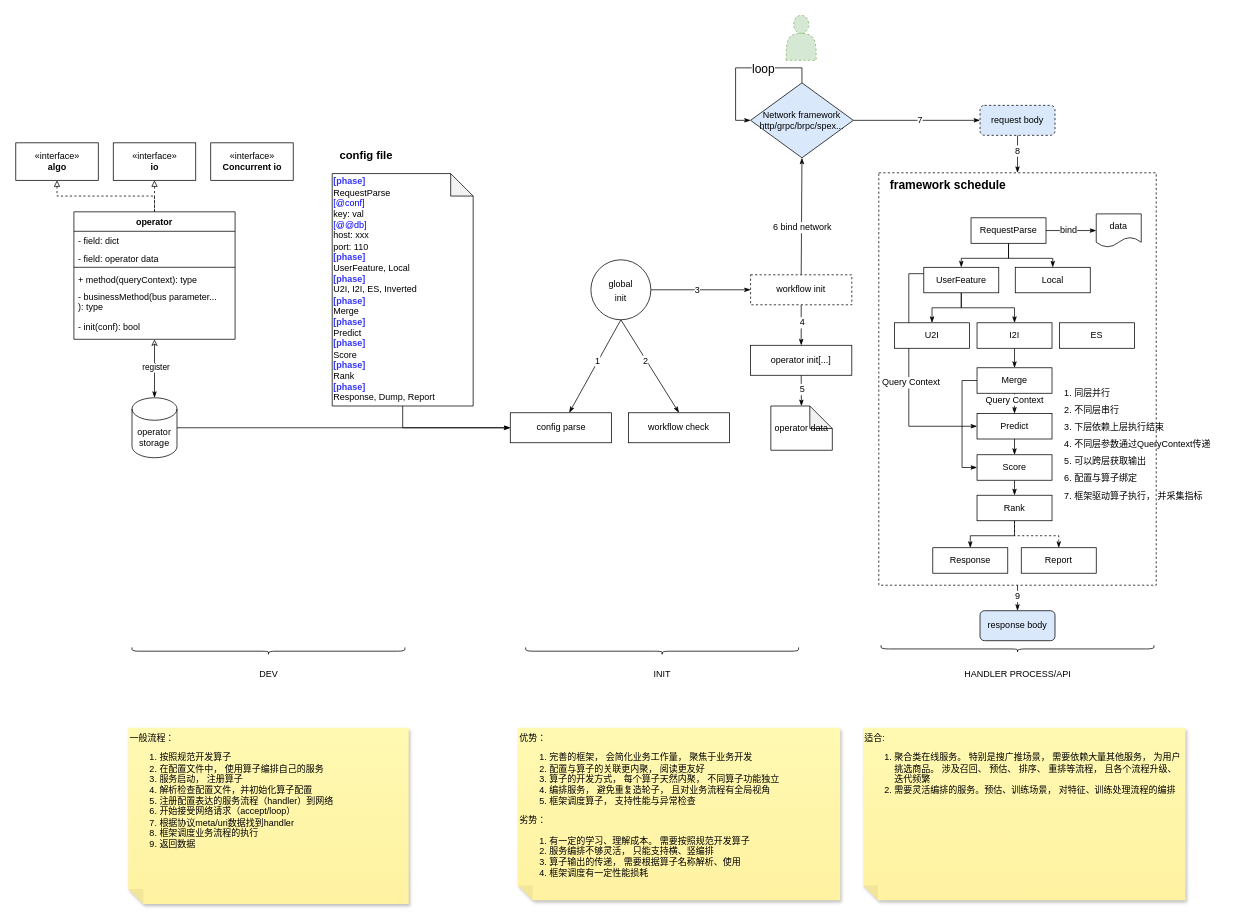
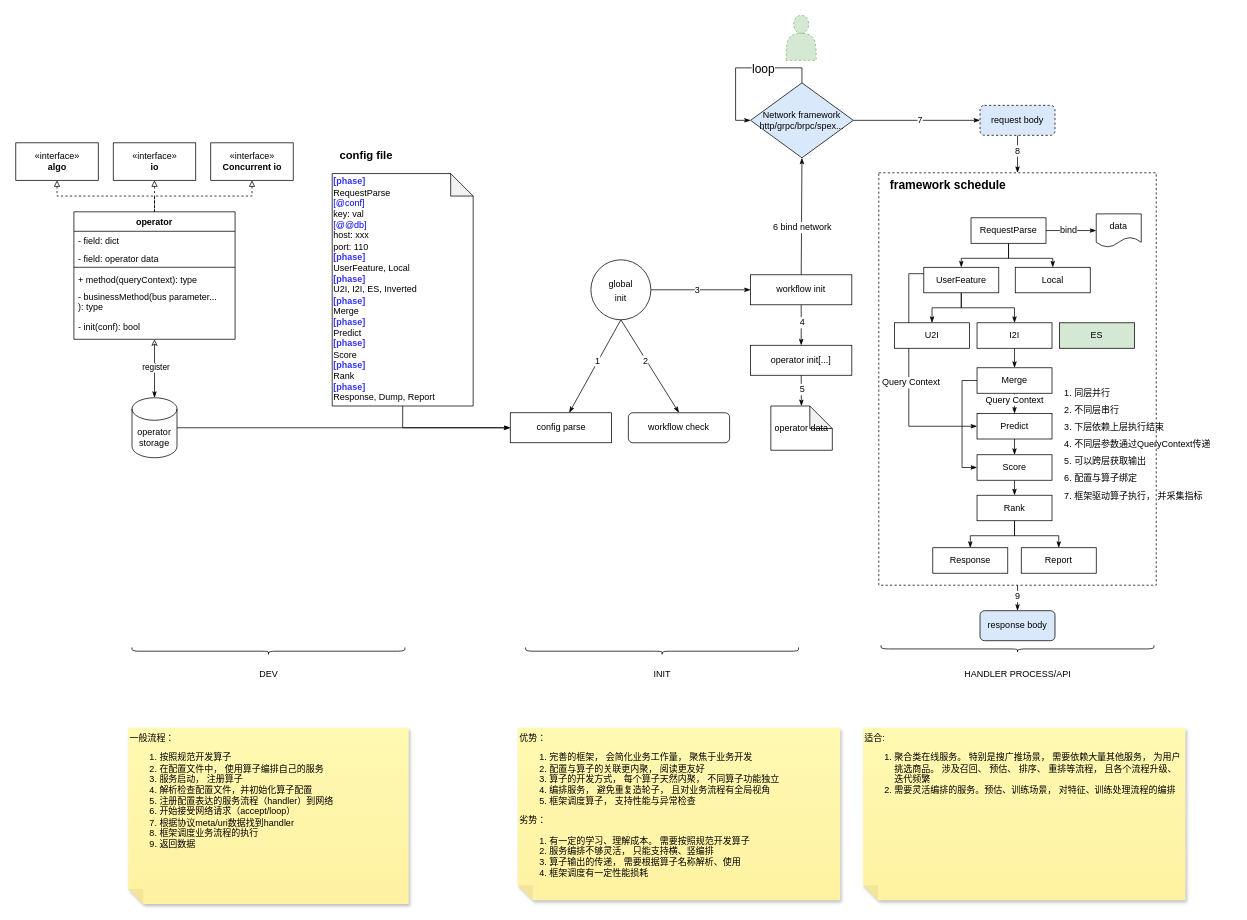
none -> (208, 196)
(801, 290) -> (801, 290)
(1097, 336) -> (1097, 336)
(679, 428) -> (679, 428)
(1039, 536) -> (1039, 536)
